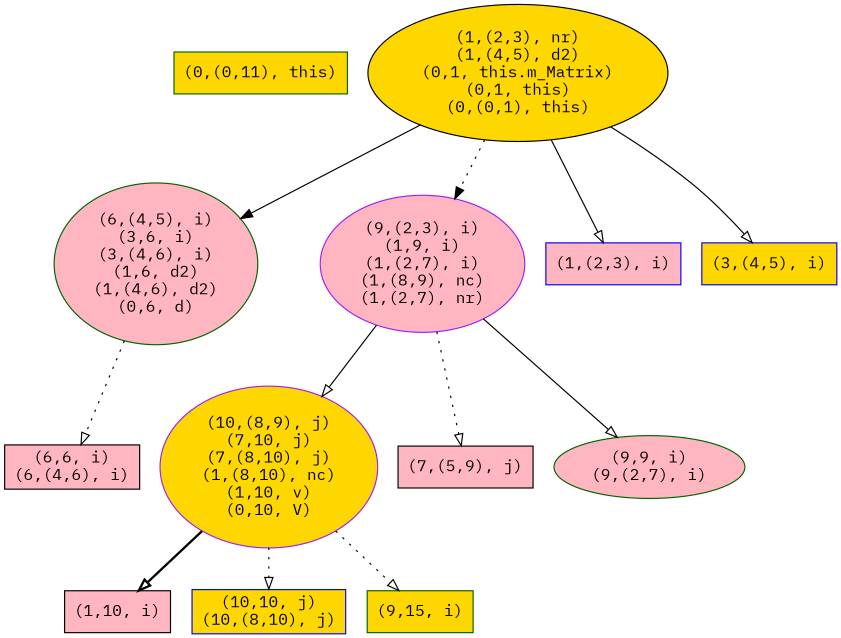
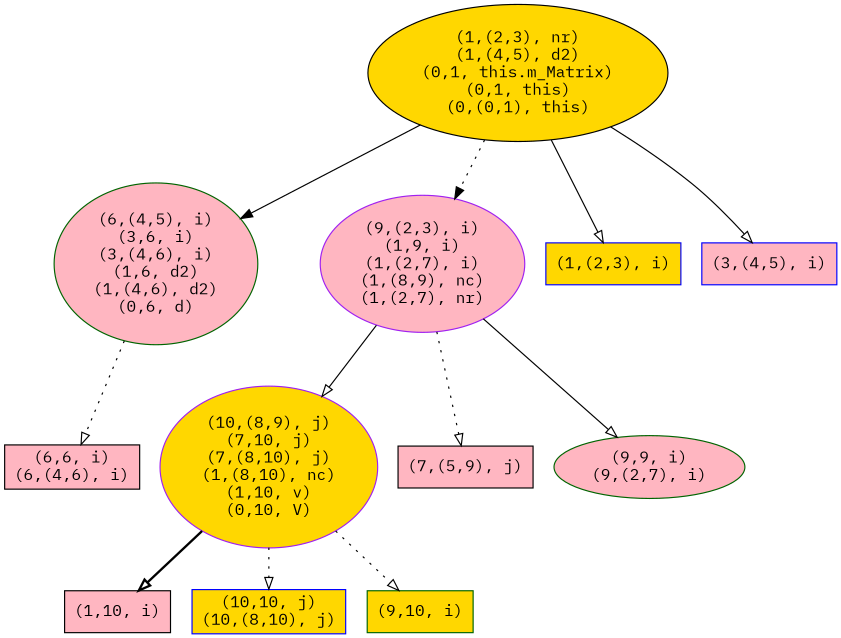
(261, 73) -> none
(613, 264) -> (613, 264)
(769, 264) -> (769, 264)
(420, 612) -> (420, 612)
